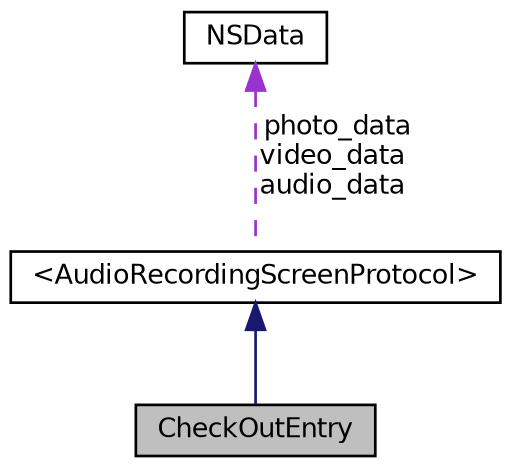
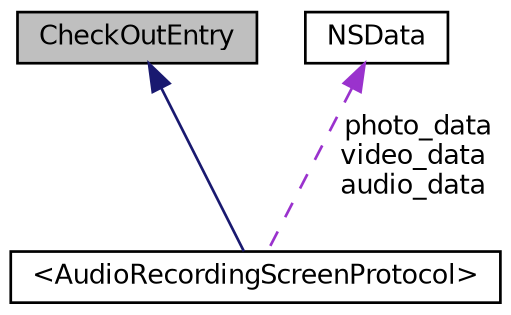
(256, 367) -> (203, 170)
